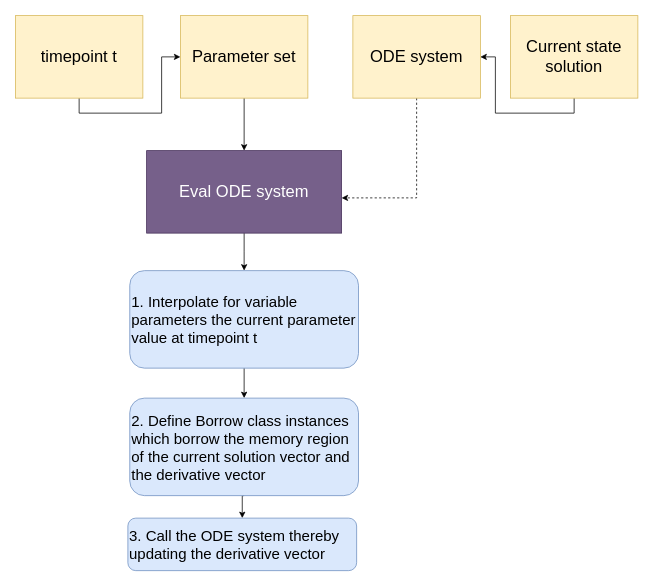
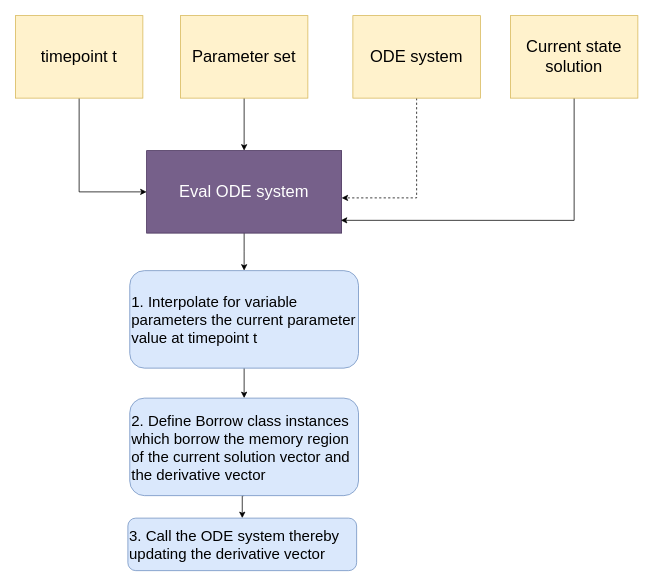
(495, 81) -> (461, 220)
(162, 86) -> (79, 191)
